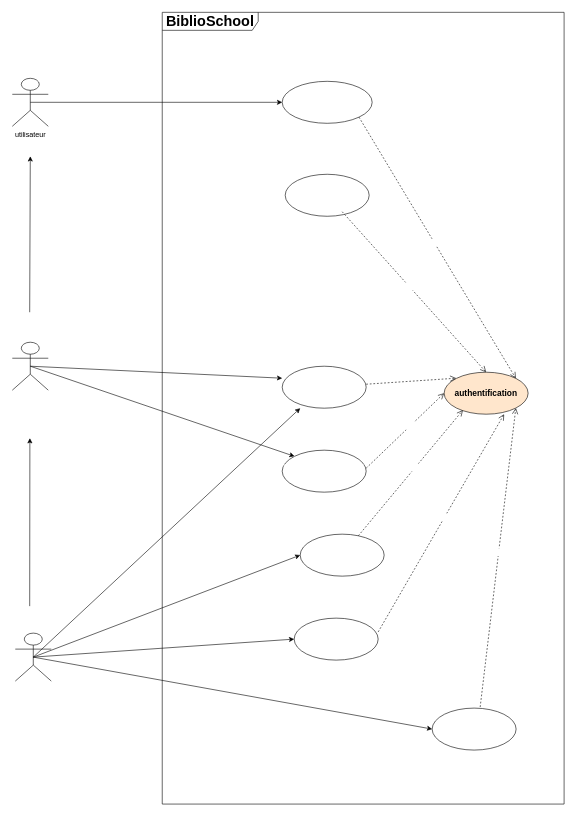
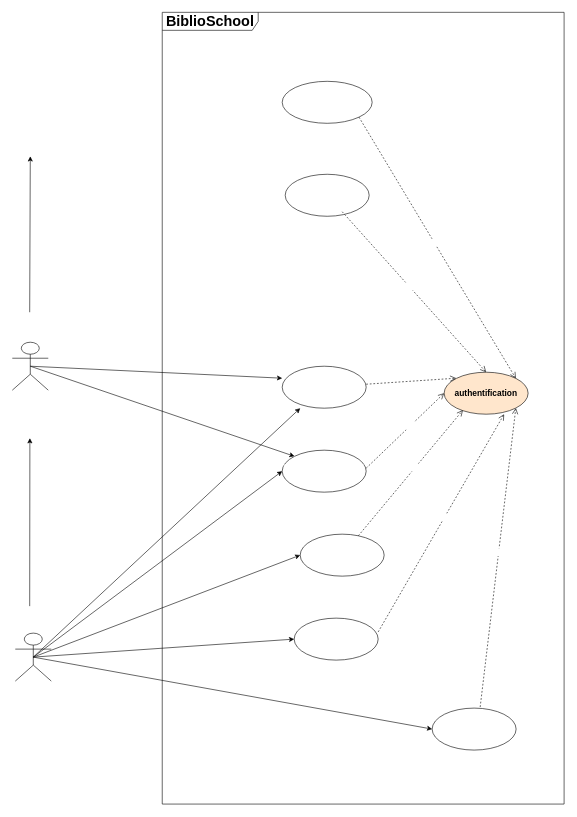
(30, 102) -> none
(276, 102) -> none
none -> (164, 560)
